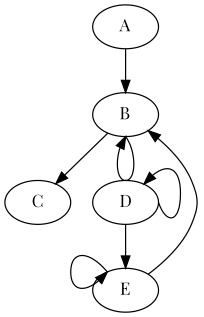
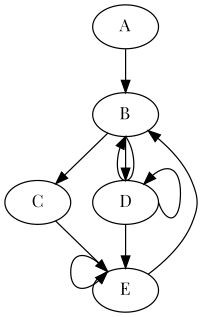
none -> (126, 156)
none -> (77, 242)
